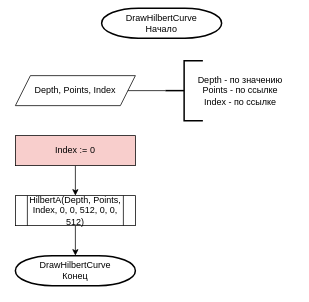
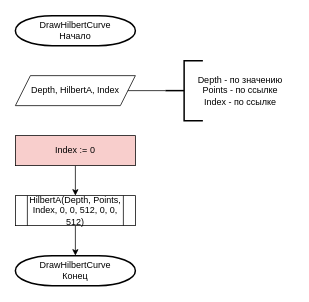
(162, 23) -> (75, 30)
(75, 90) -> (75, 90)
